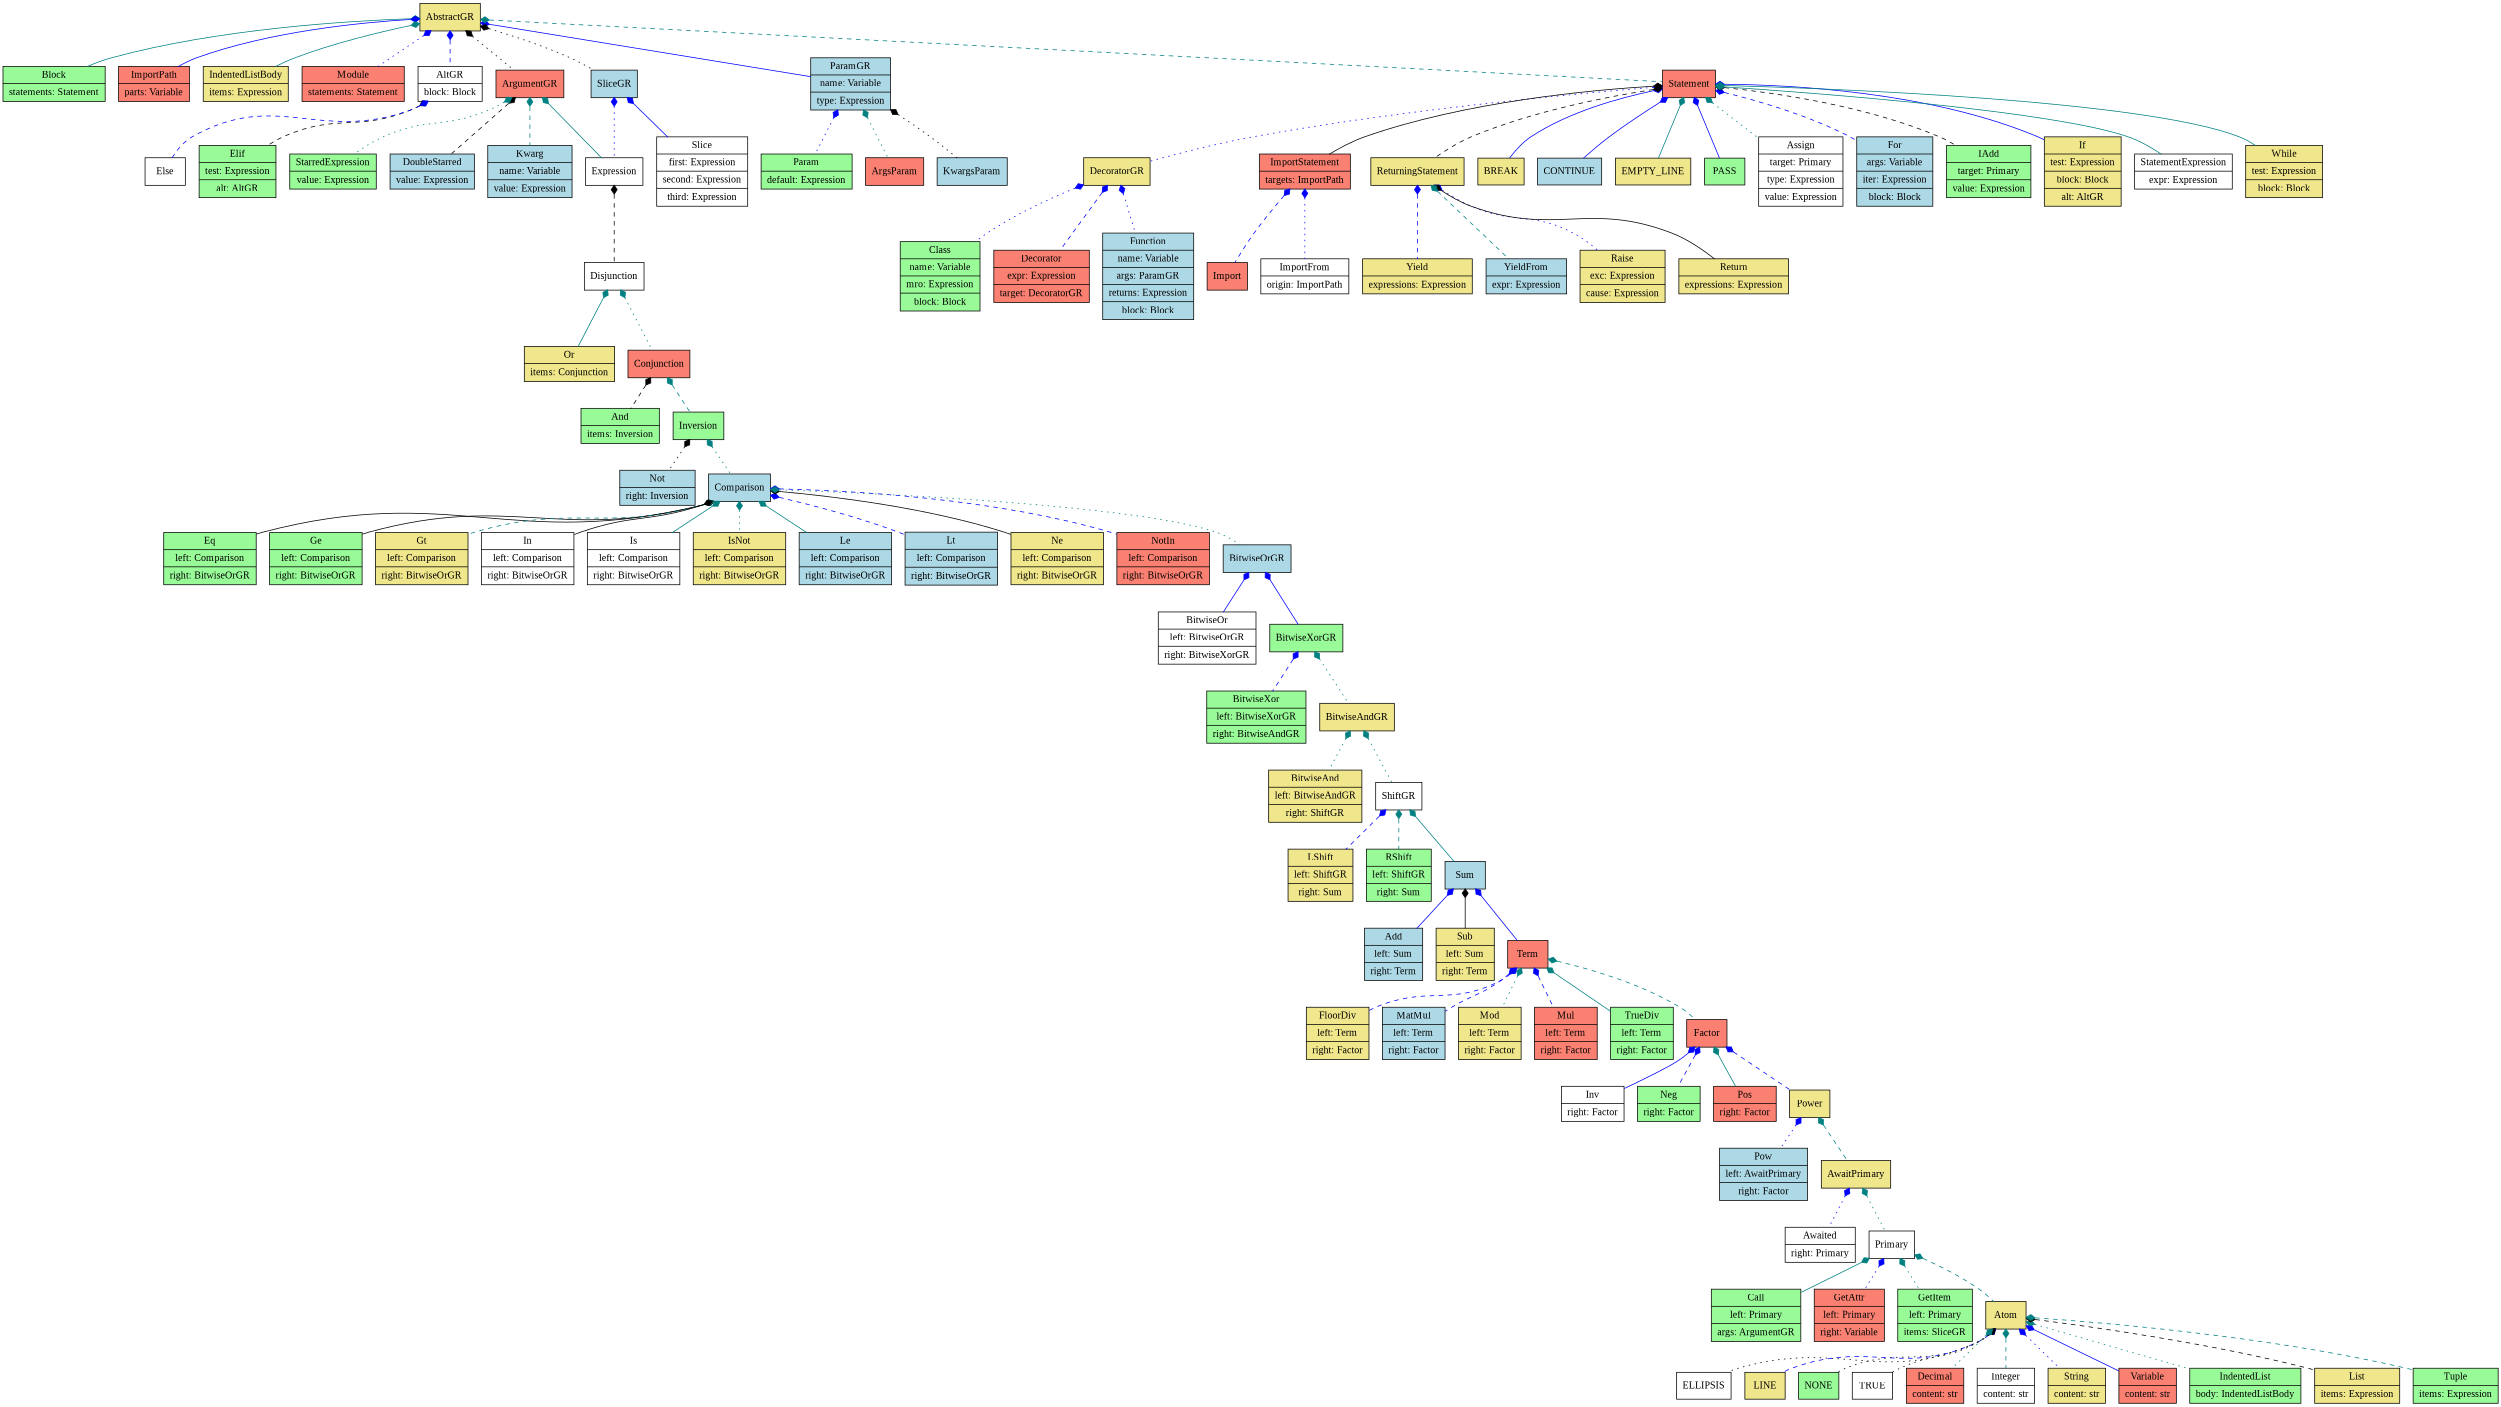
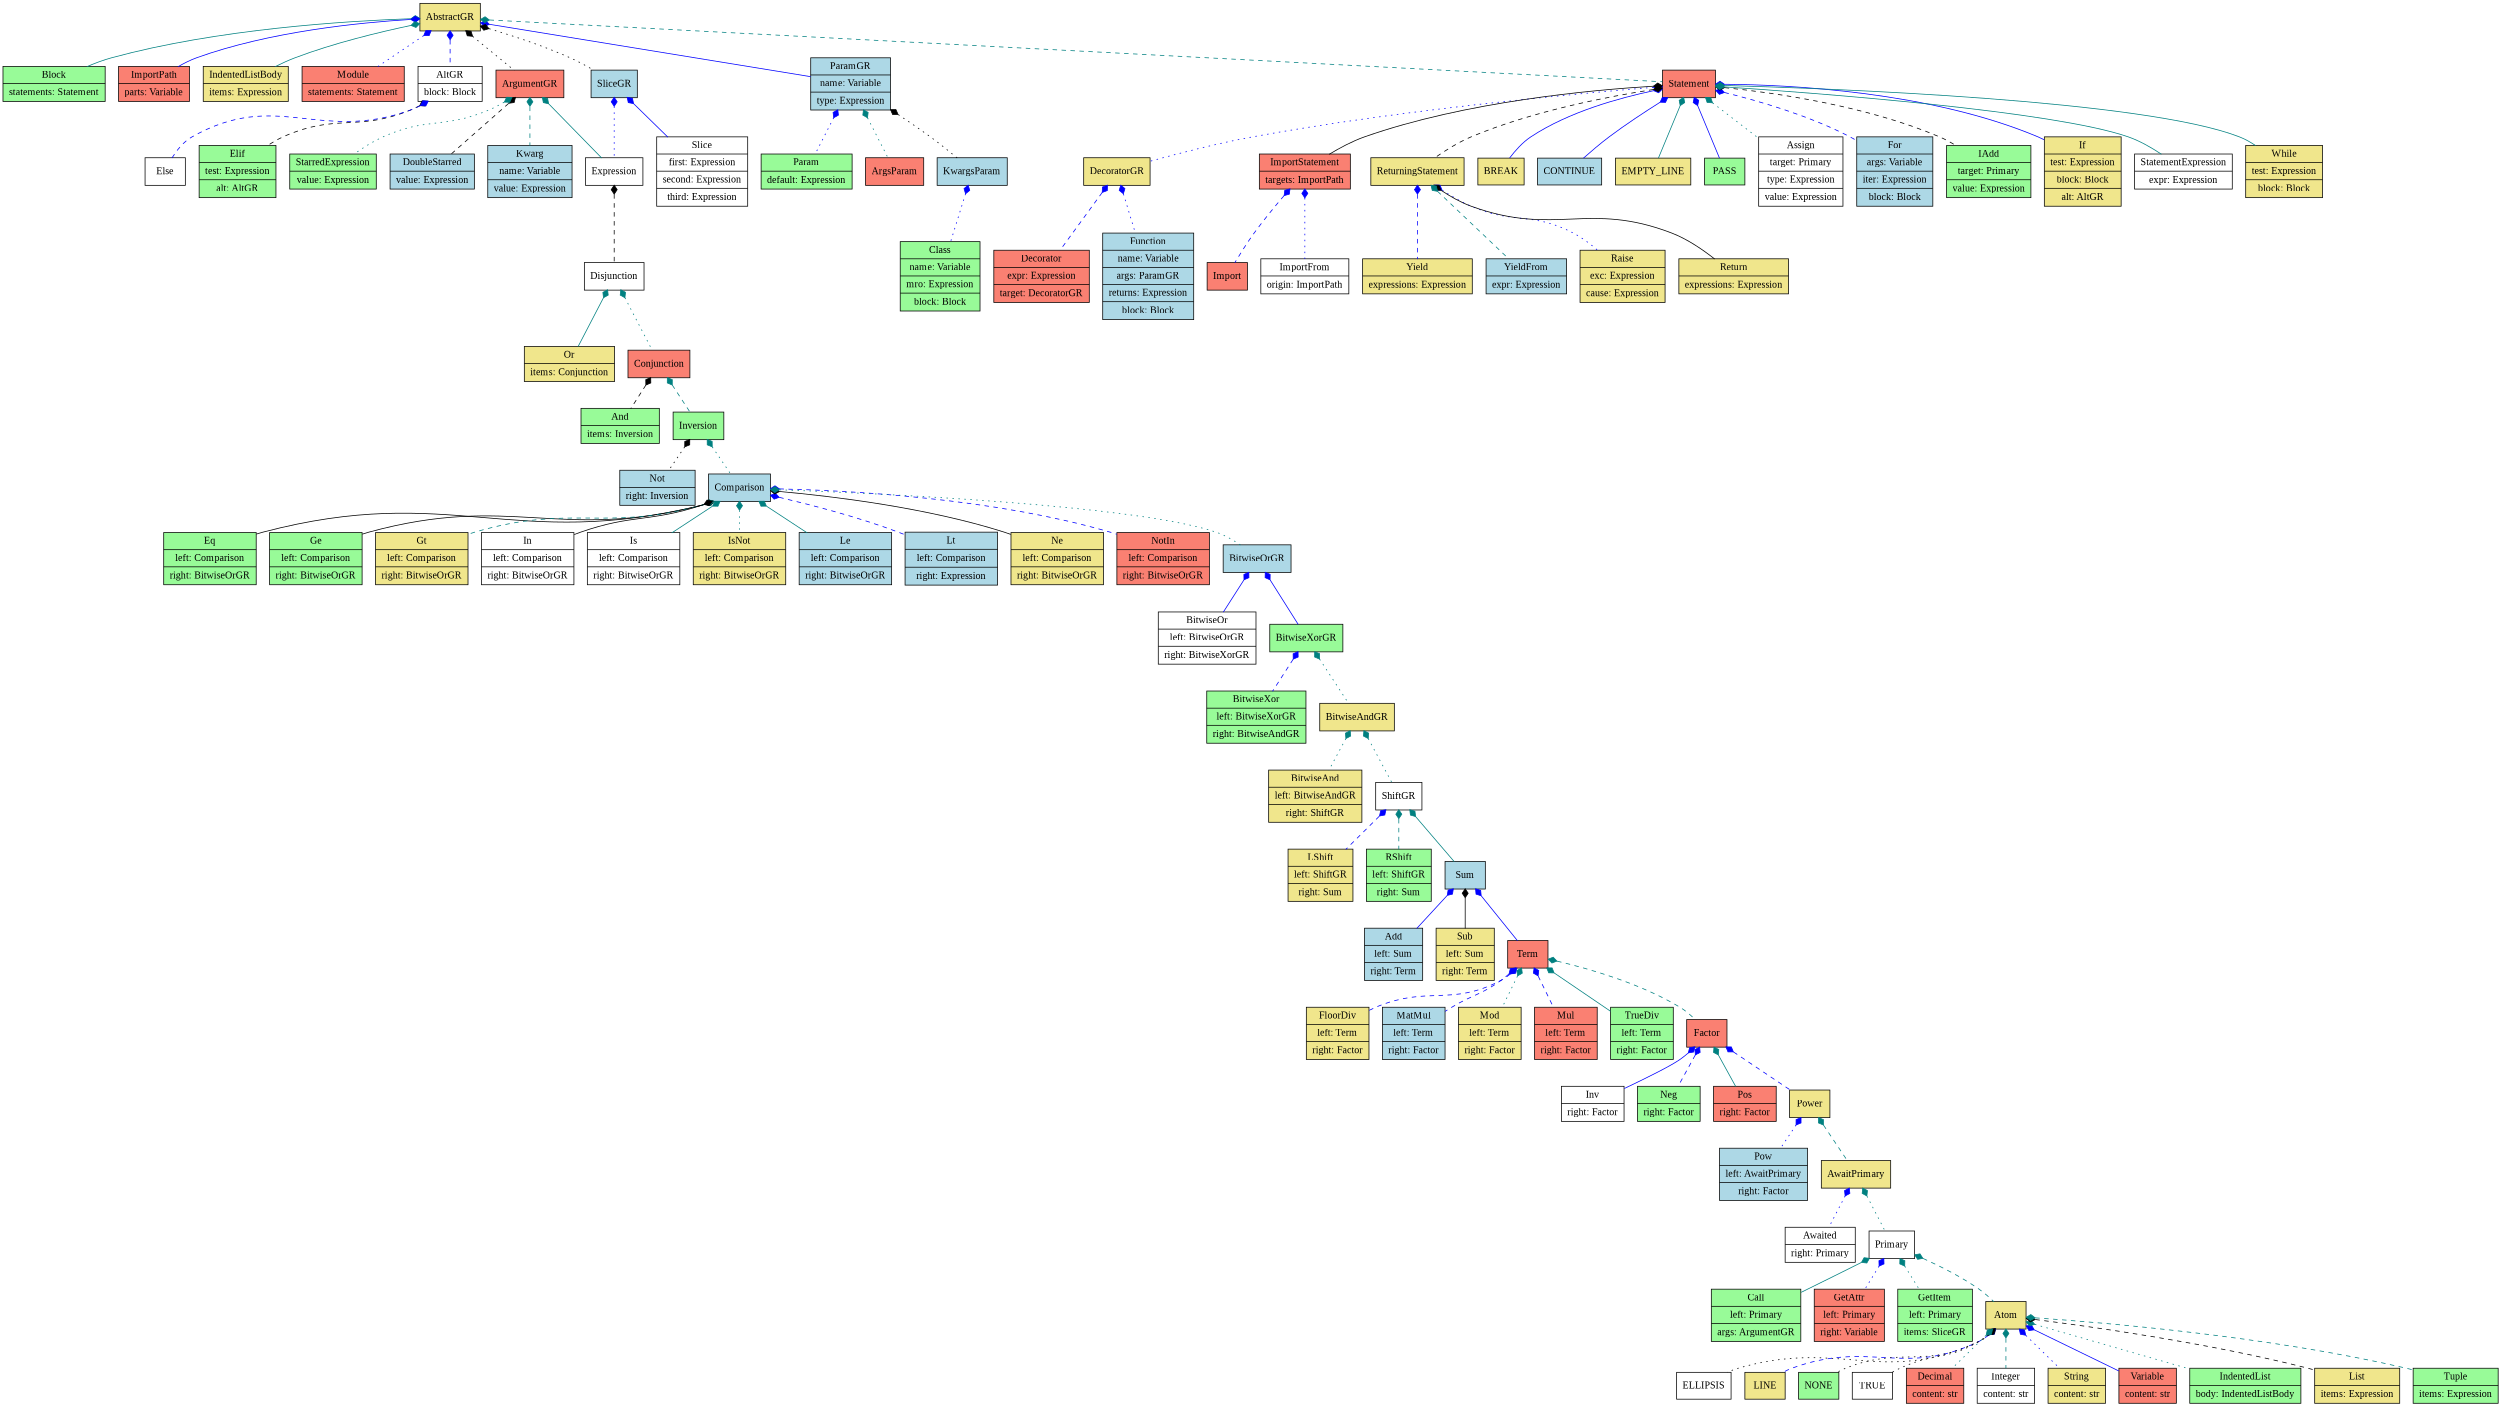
(1023, 212) -> (958, 218)
(951, 576) -> (951, 576)
